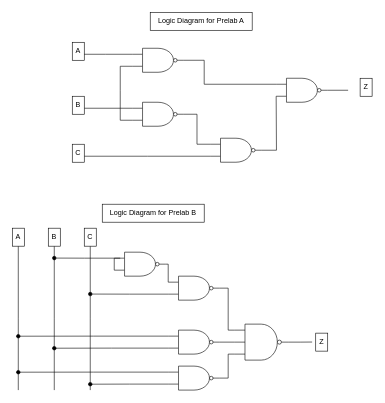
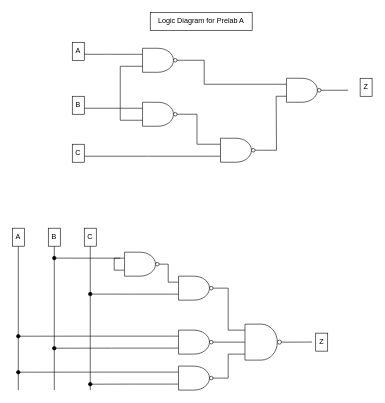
(153, 213) -> none
